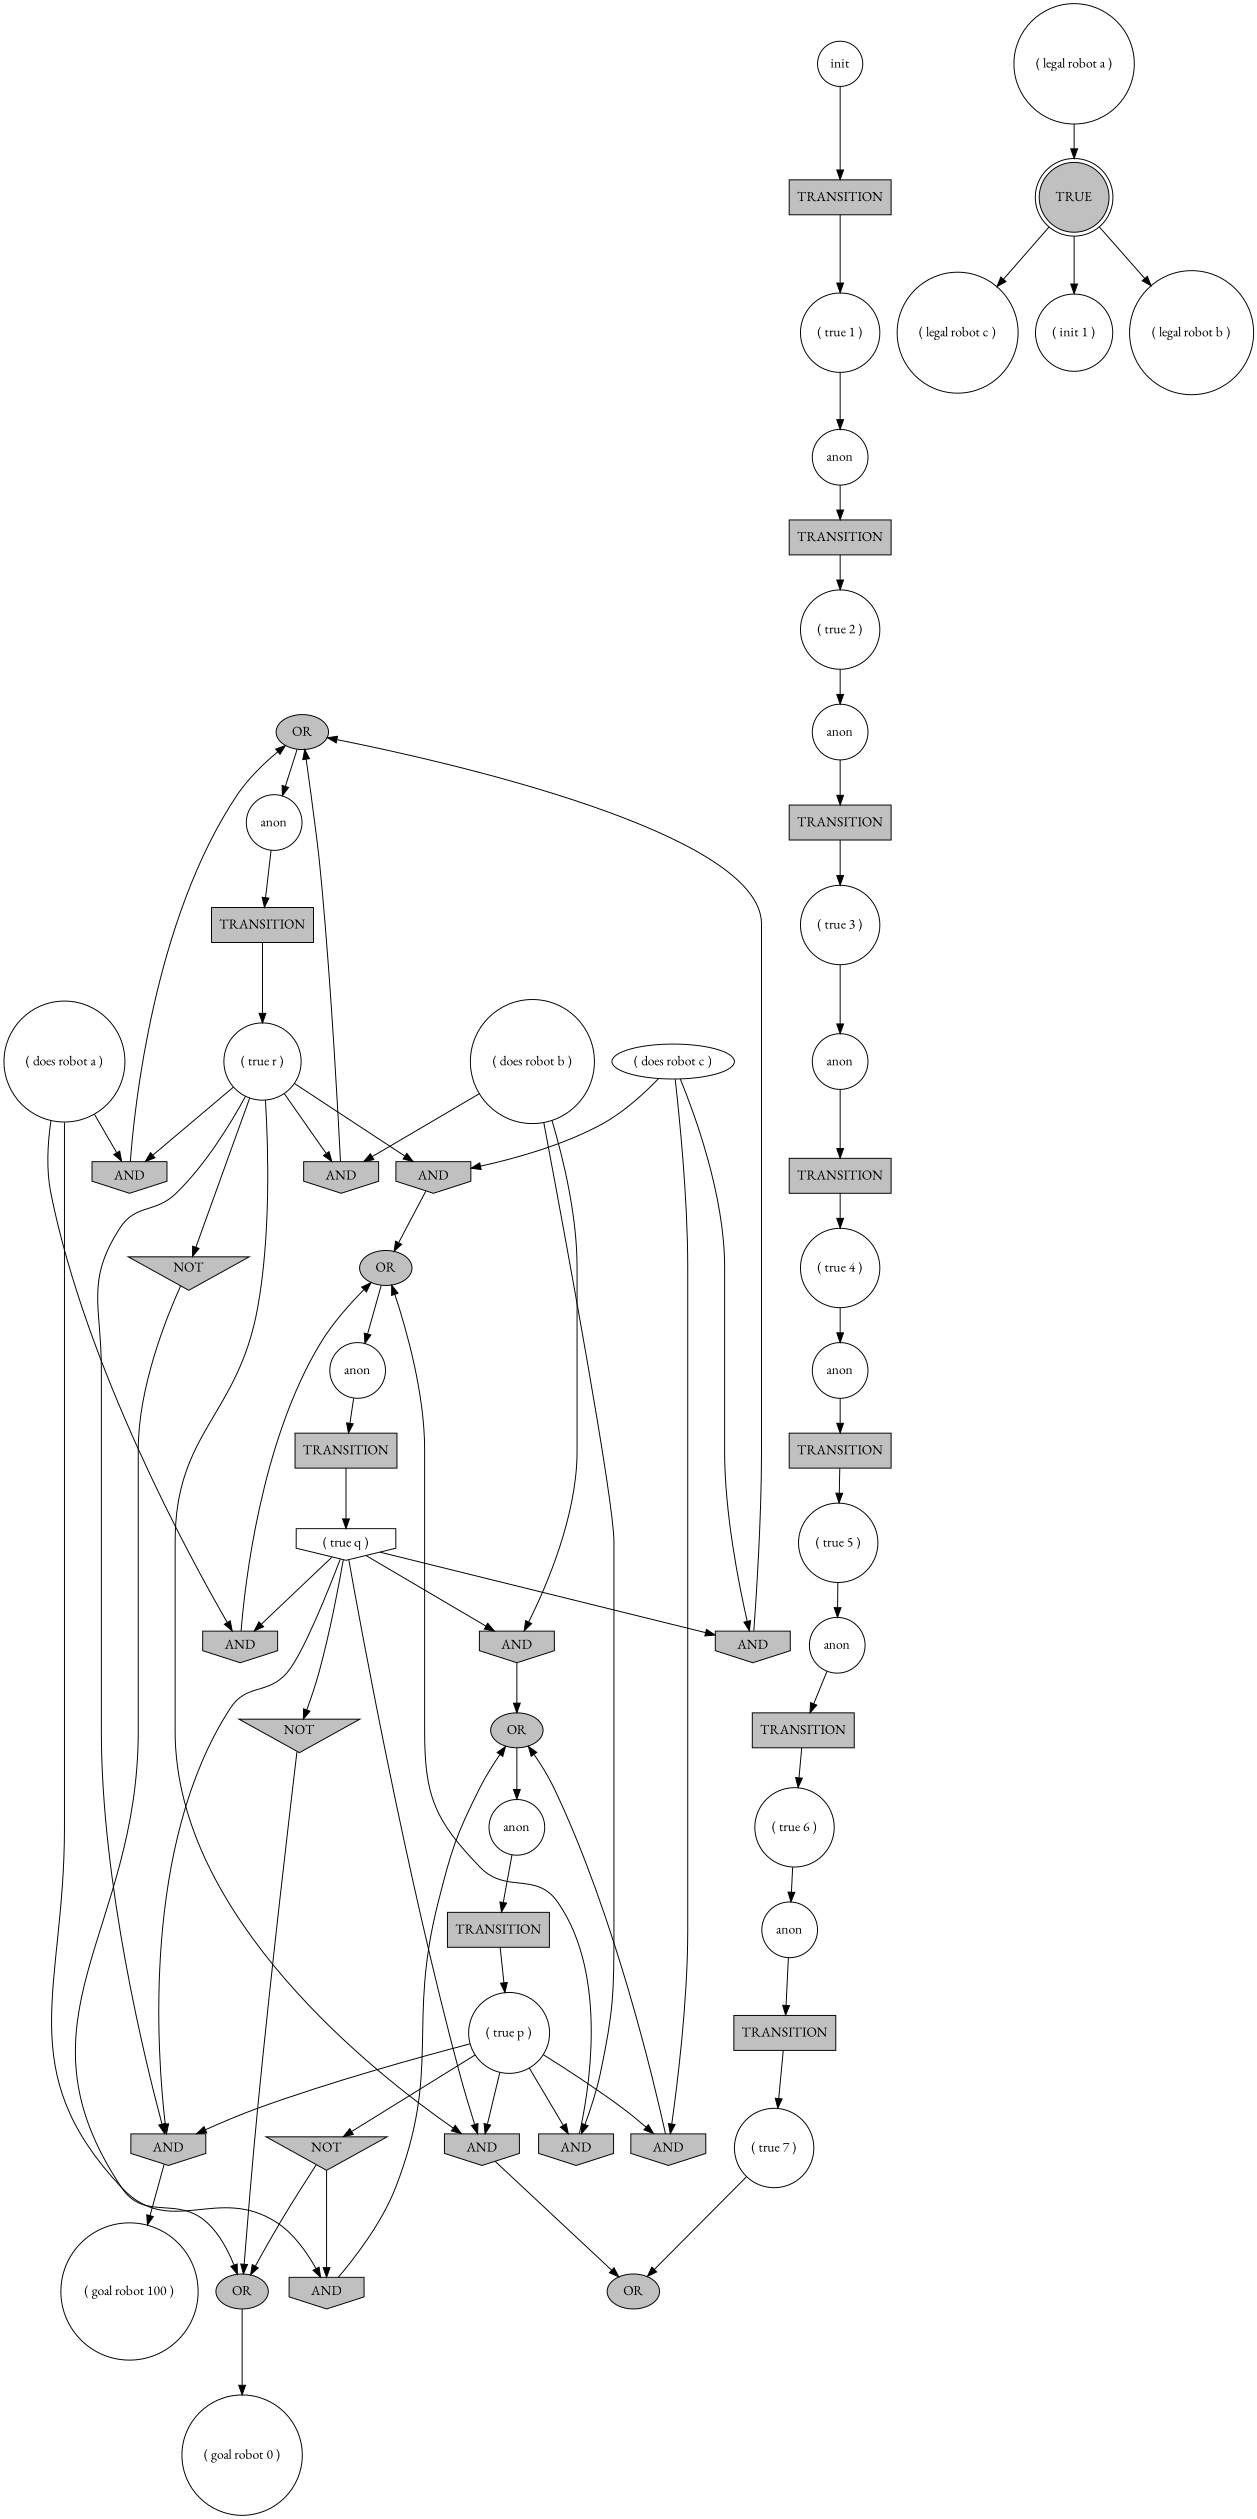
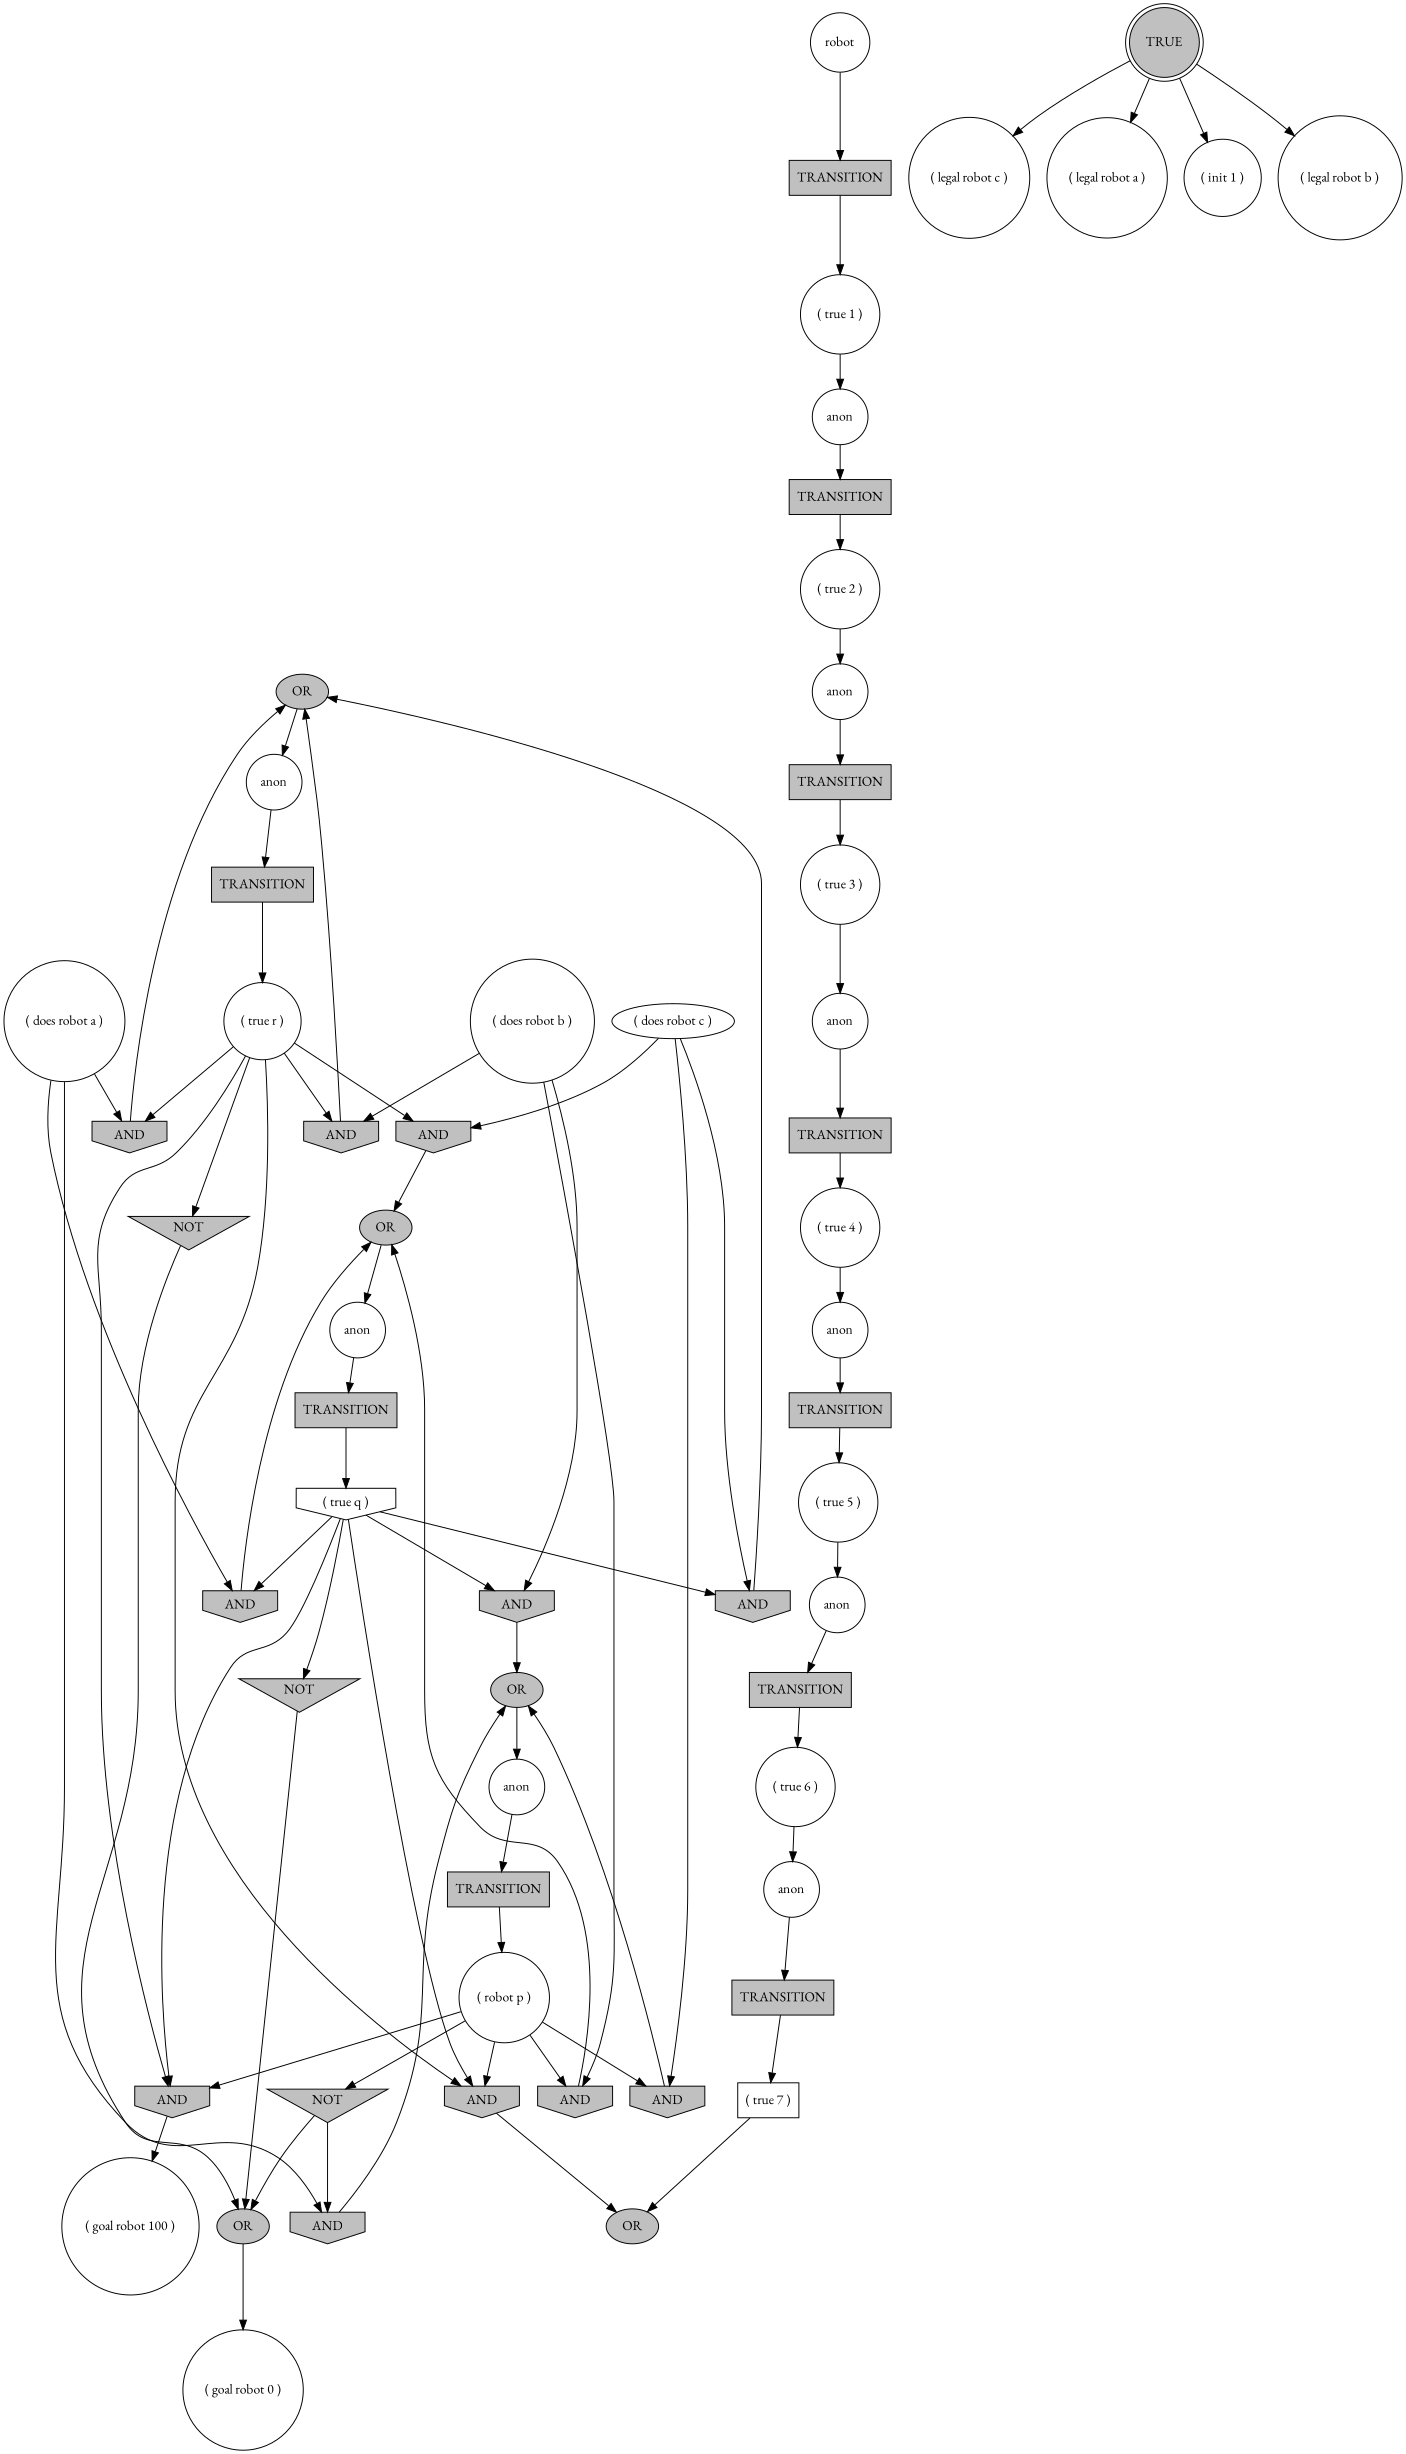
(840, 64) -> (840, 43)
(1074, 136) -> (1142, 96)
(509, 2033) -> (504, 1998)
(774, 2148) -> (768, 2100)
